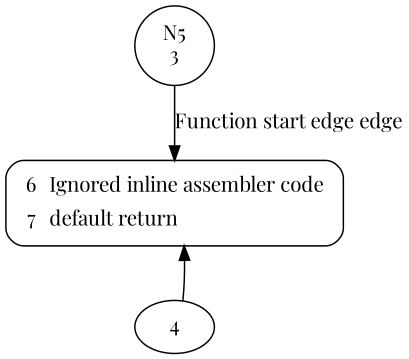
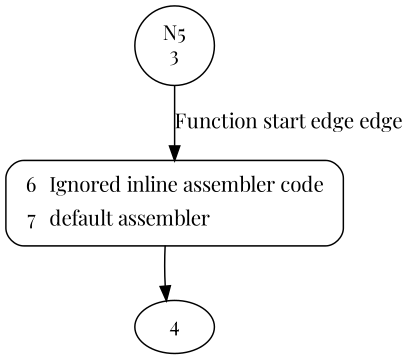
(114, 219) -> (130, 219)
(184, 281) -> (165, 266)
